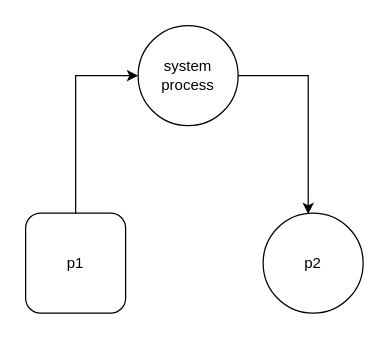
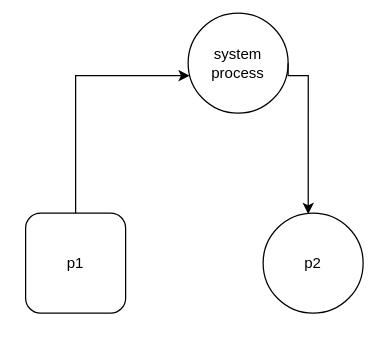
(188, 76) -> (238, 63)
